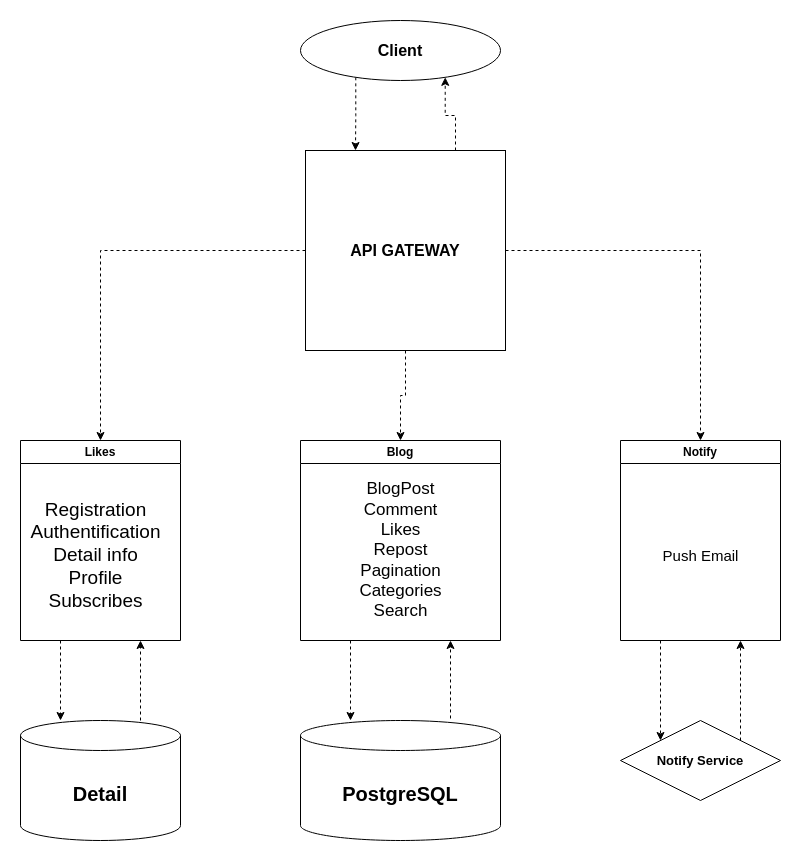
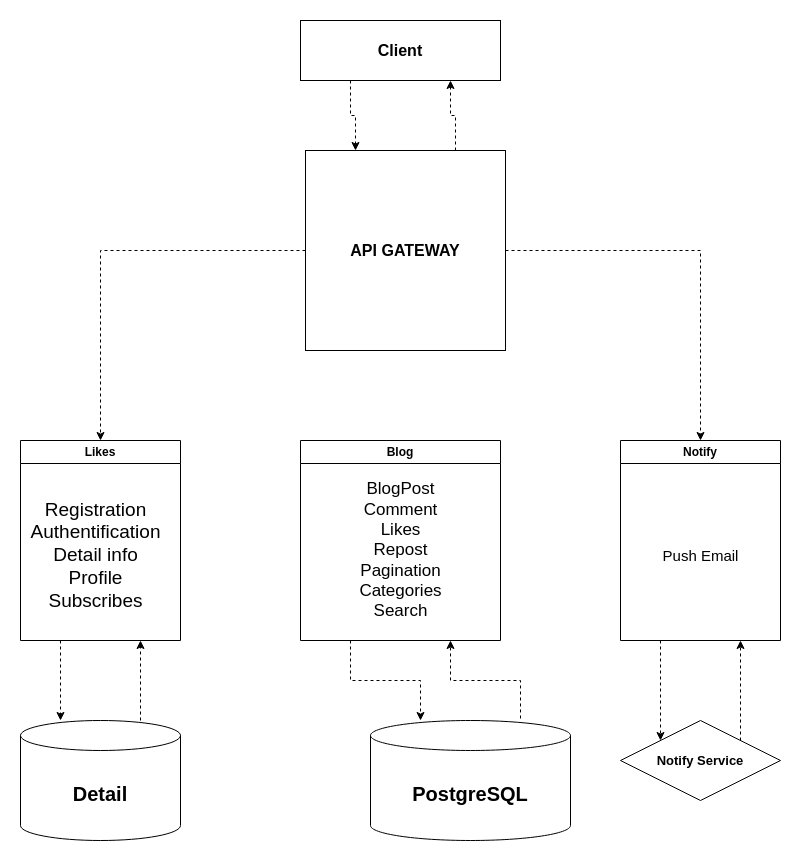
(401, 51) -> (401, 51)
(406, 395) -> none
(401, 781) -> (471, 781)
